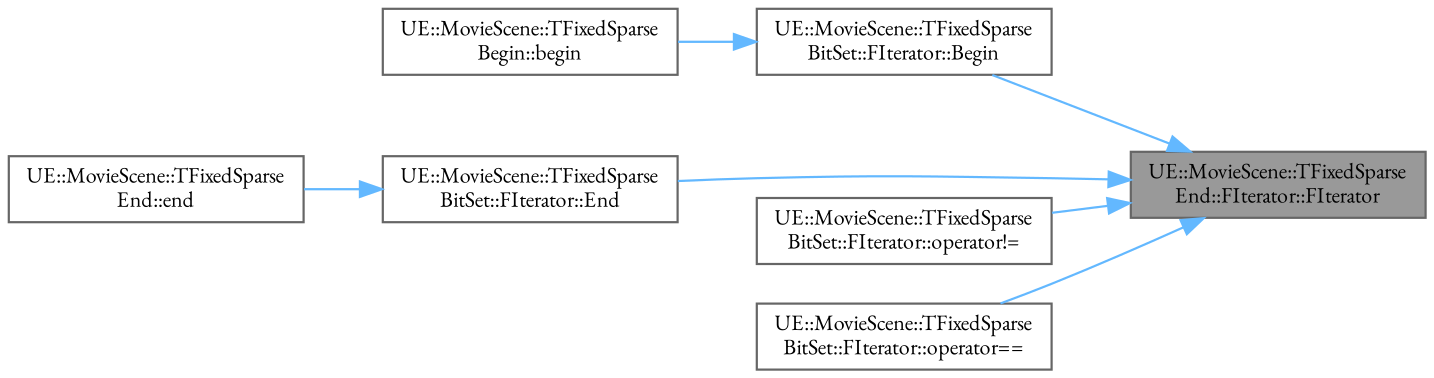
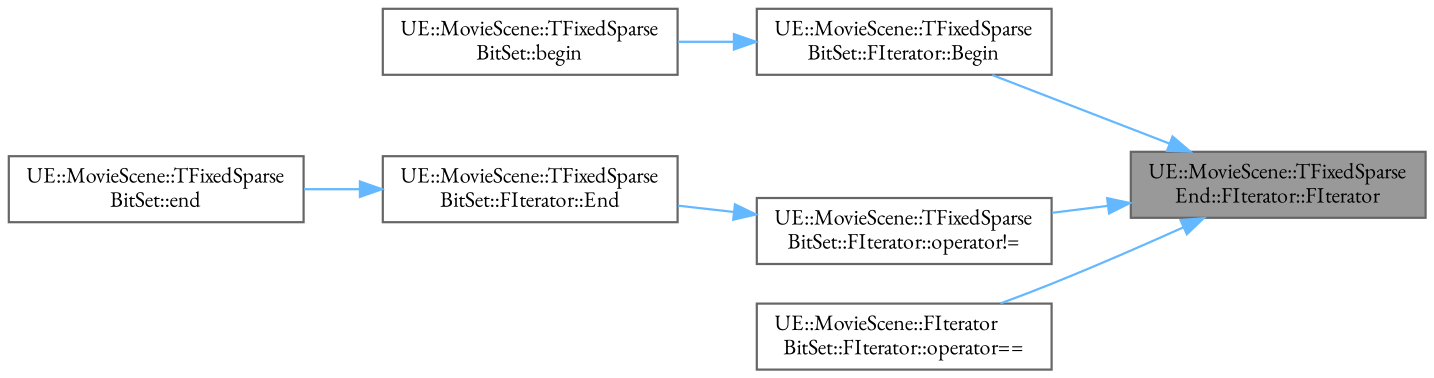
(530, 42) -> (530, 42)
(893, 176) -> (706, 209)
(156, 189) -> (156, 189)
(904, 337) -> (904, 337)
